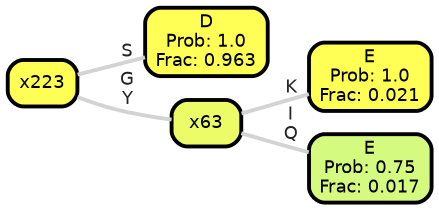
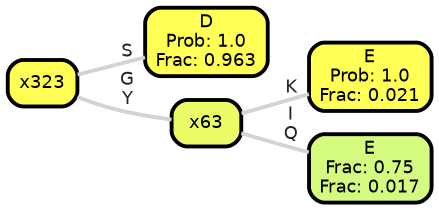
(43, 83) -> (43, 83)
(370, 168) -> (370, 168)
